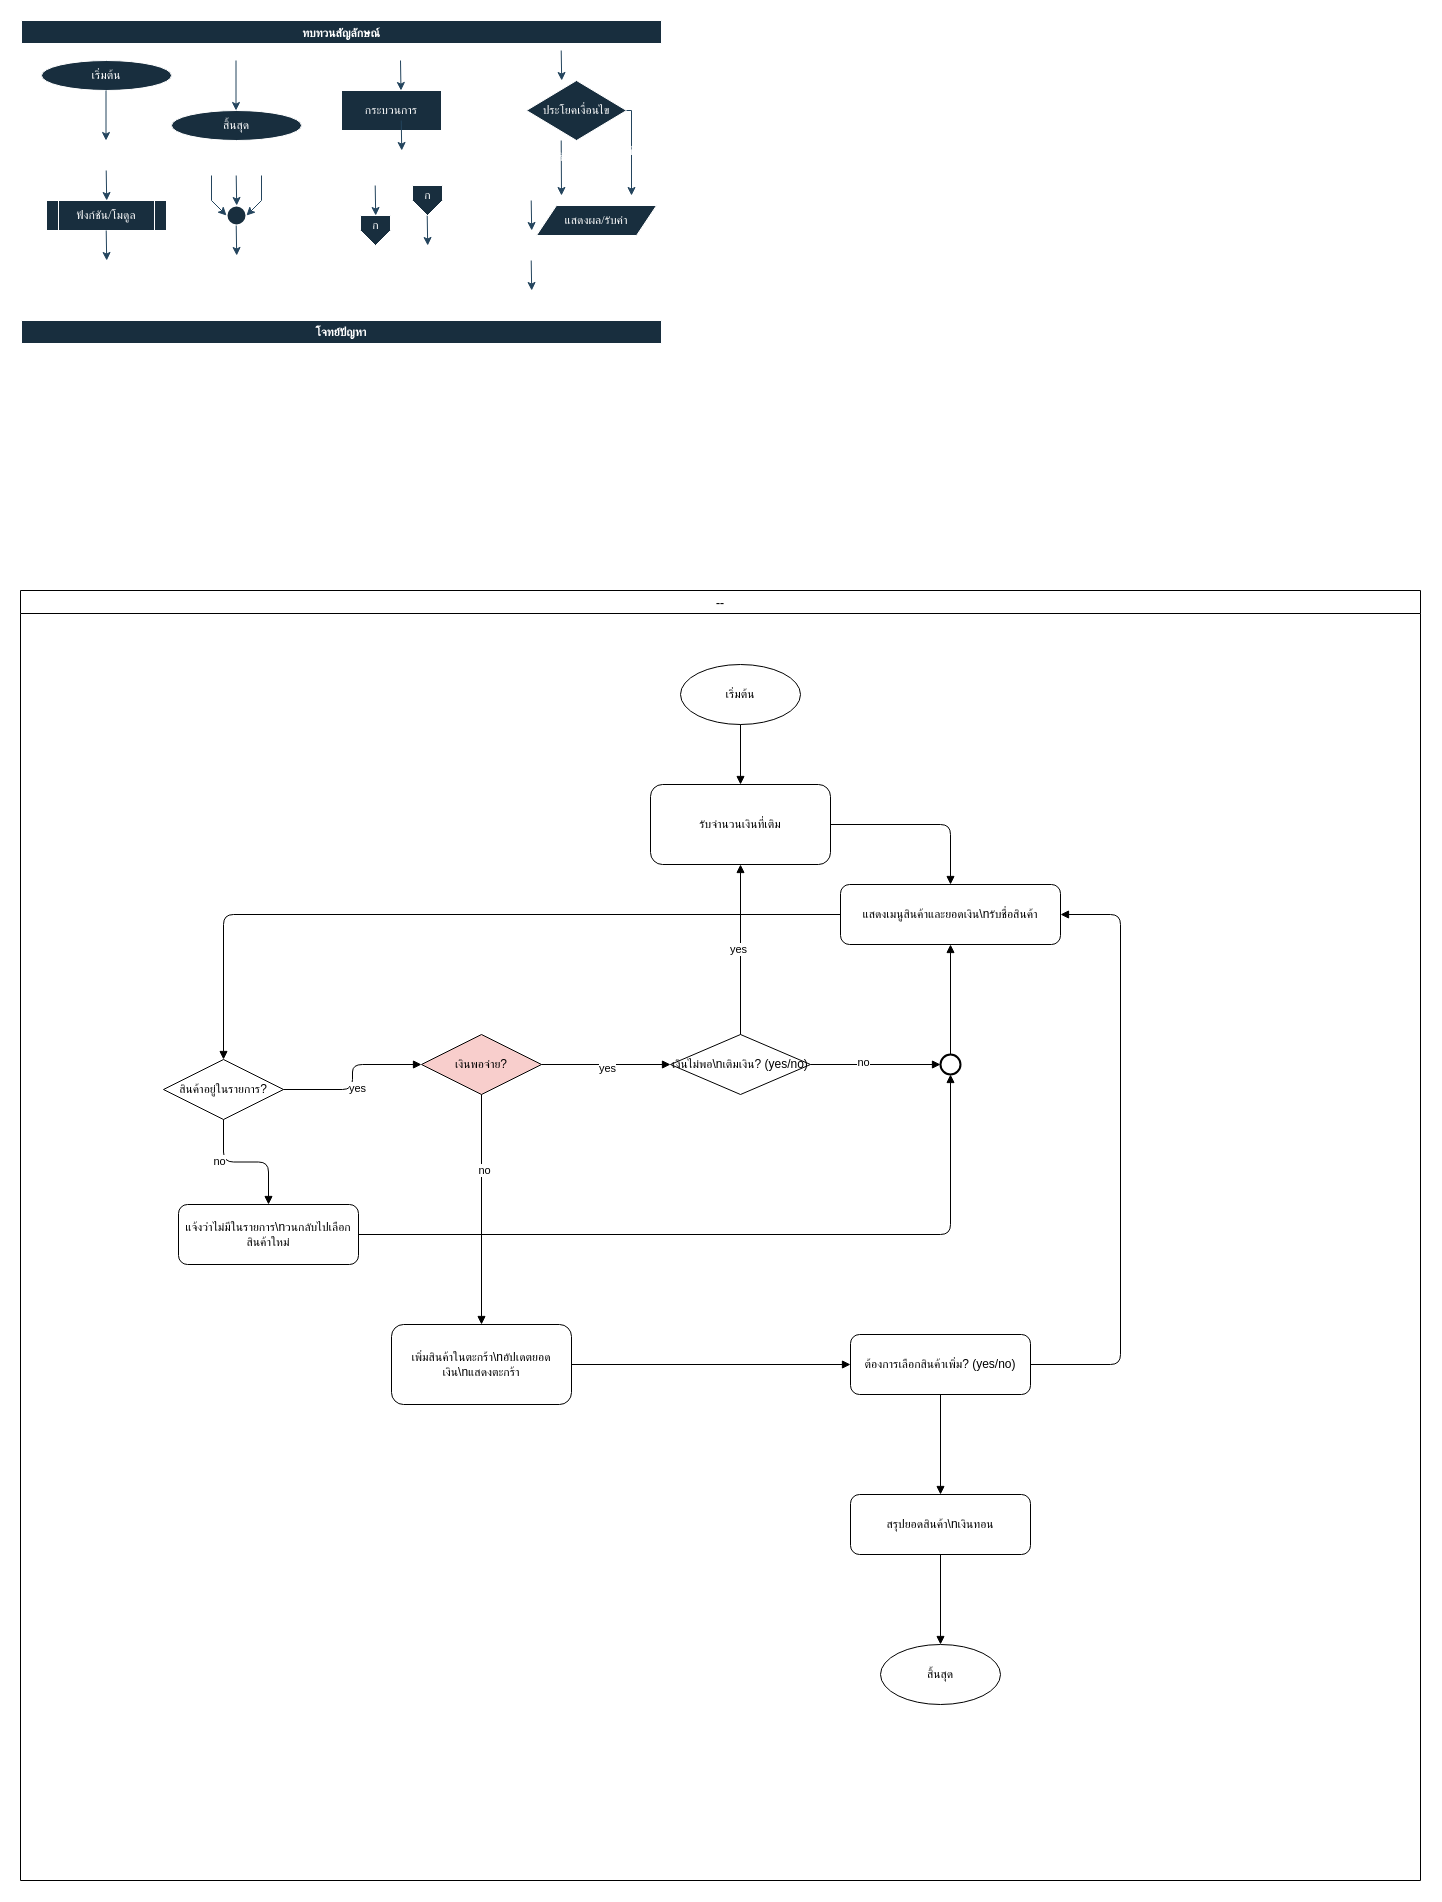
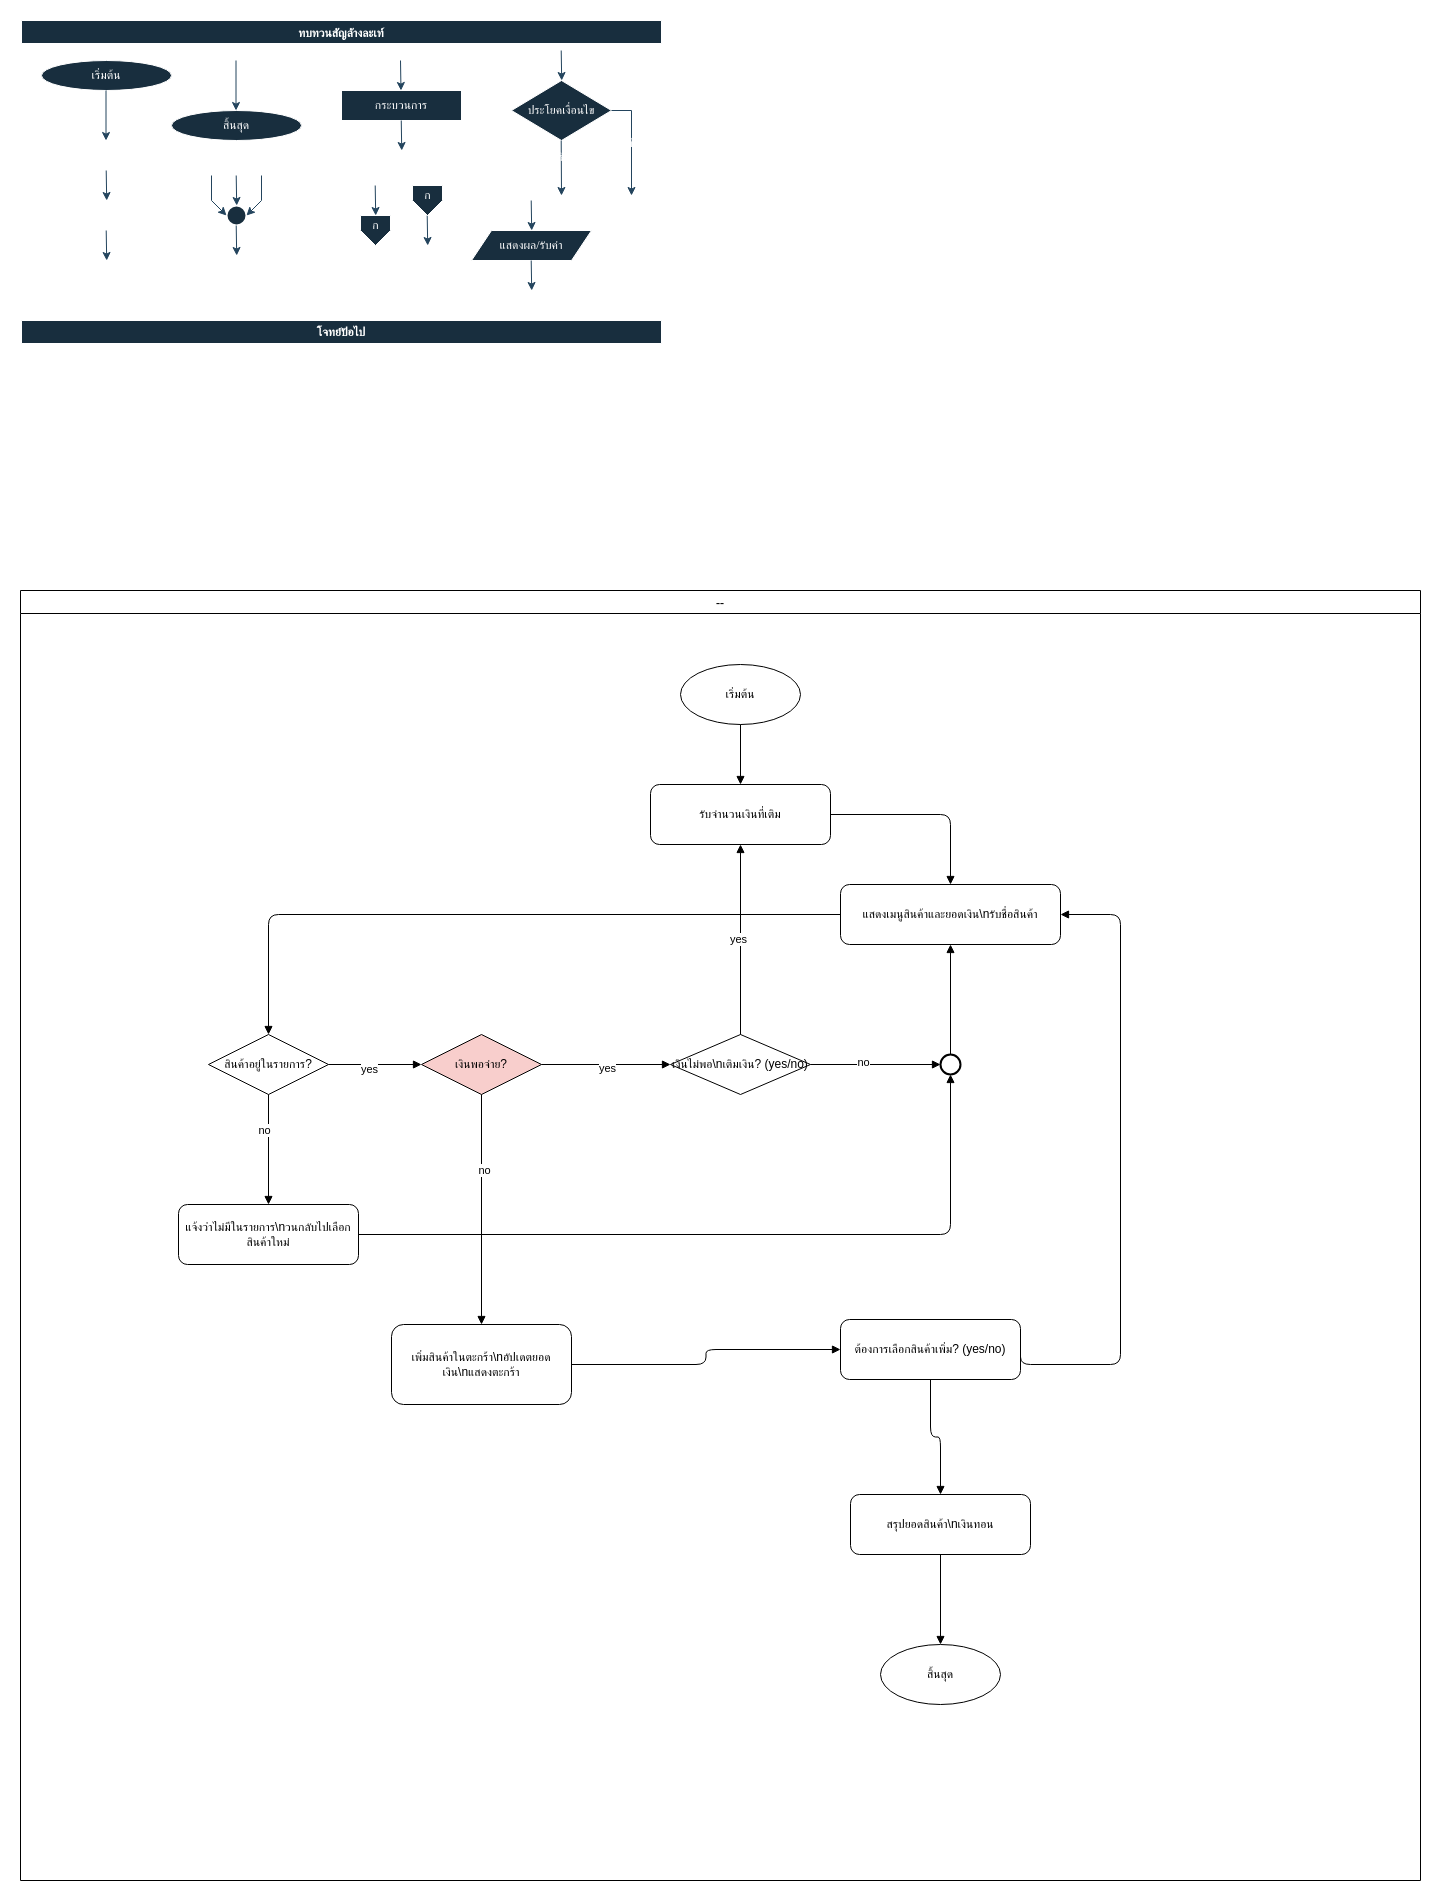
(341, 33) -> (341, 33)
(392, 111) -> (402, 106)
(577, 111) -> (562, 111)
(107, 216) -> none
(597, 221) -> (532, 246)
(342, 333) -> (342, 333)
(741, 825) -> (741, 815)
(224, 1090) -> (269, 1065)
(941, 1365) -> (931, 1350)
